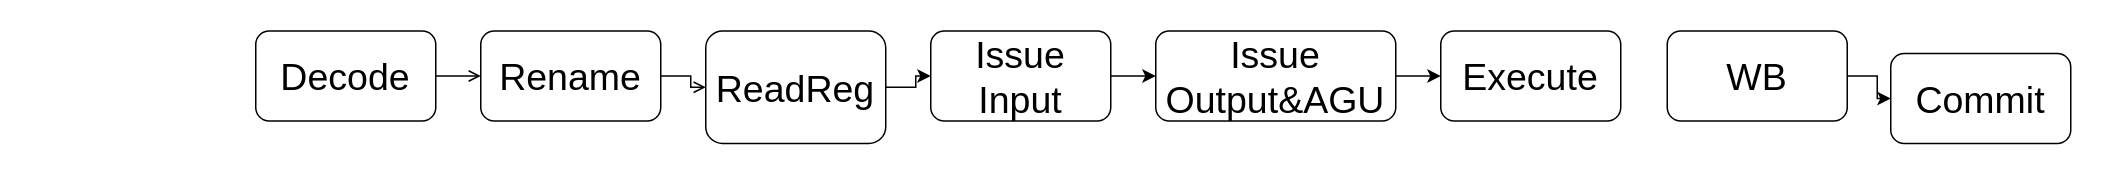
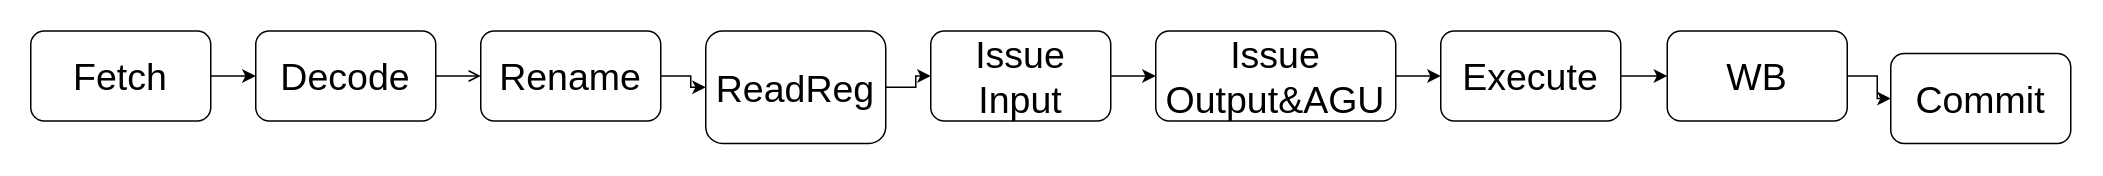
none -> (121, 76)
none -> (239, 76)
none -> (1650, 76)
(692, 87) -> (691, 83)
